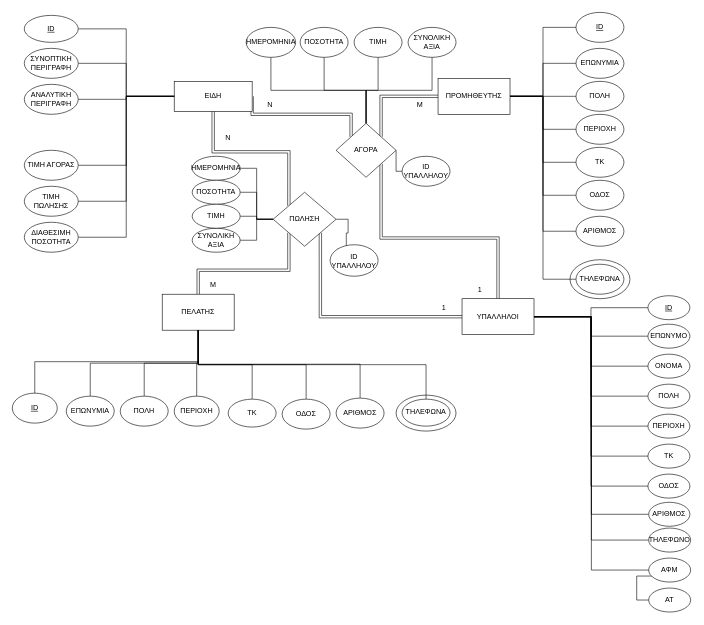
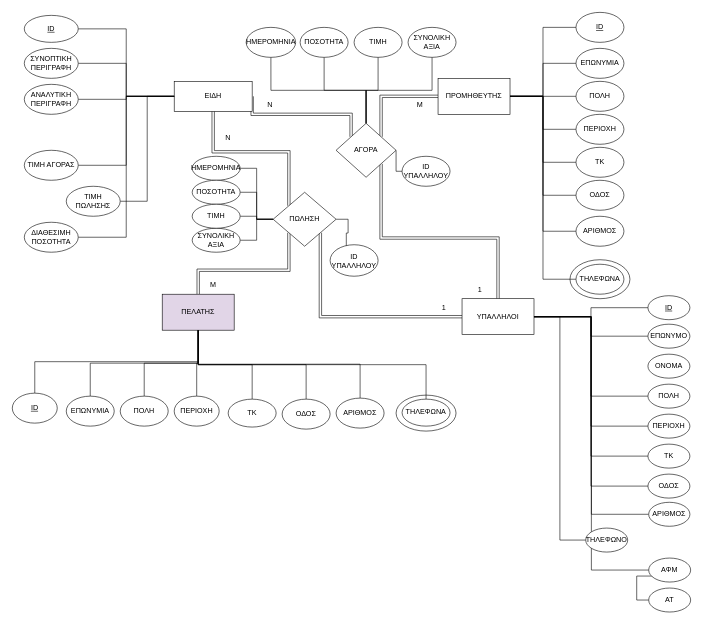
(51, 201) -> (93, 201)
(198, 312) -> (198, 312)
(621, 366) -> none
(670, 540) -> (607, 540)
